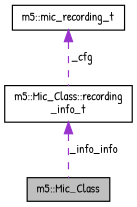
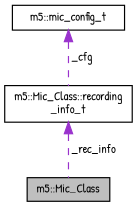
(68, 18) -> (68, 18)
(92, 150) -> (92, 150)
